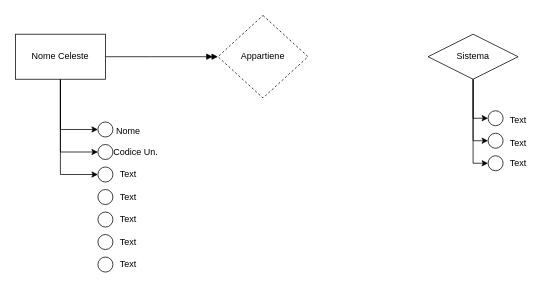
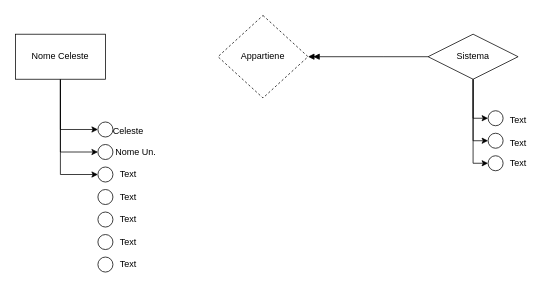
(155, 57) -> none
none -> (374, 57)
(128, 132) -> (128, 132)
(136, 152) -> (136, 152)
